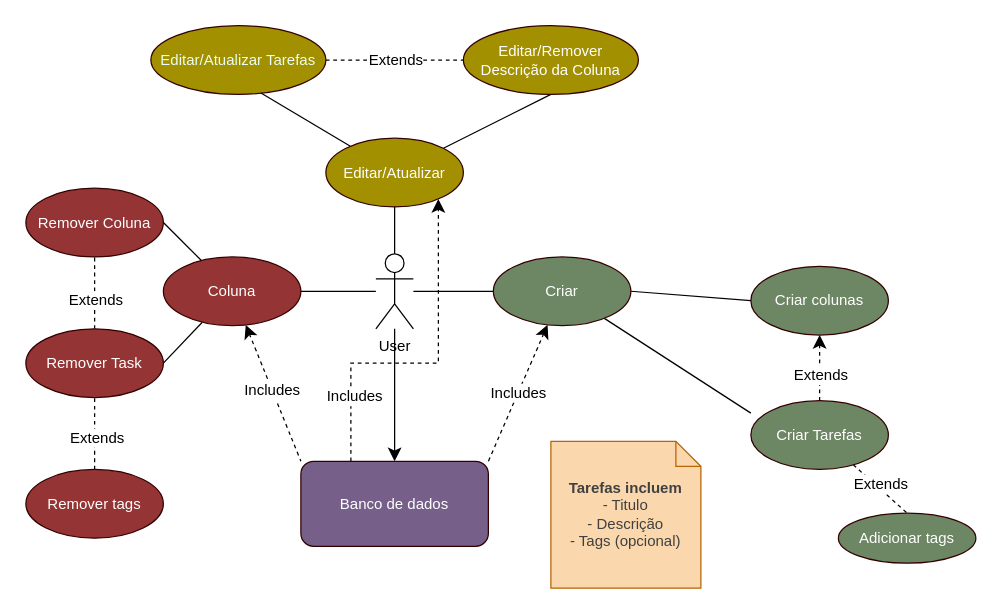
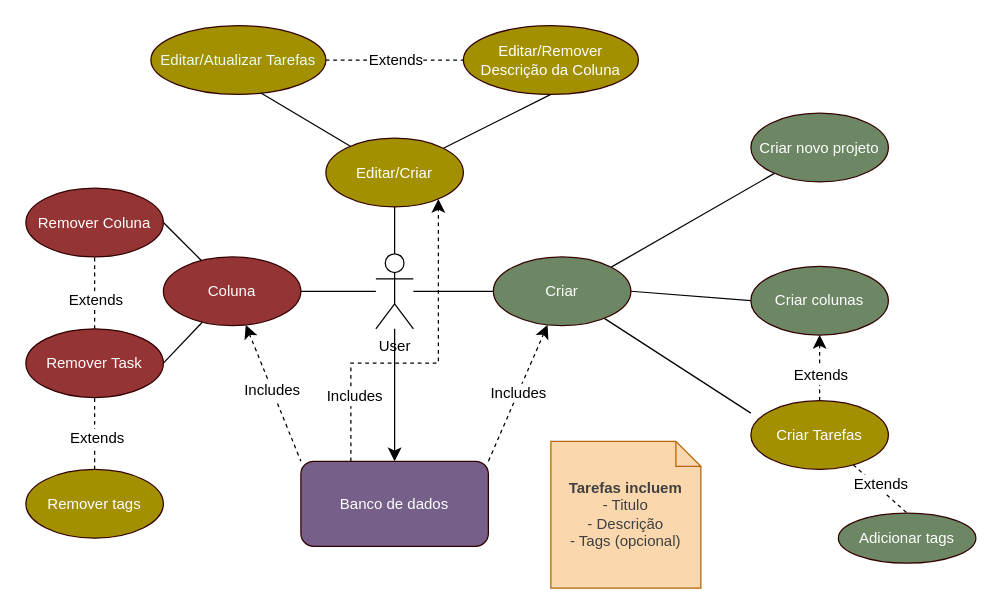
none -> (819, 148)
(394, 173) -> (394, 173)
none -> (694, 220)
(819, 435) -> (819, 435)
(94, 504) -> (94, 504)
